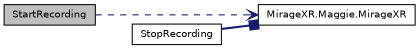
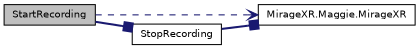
none -> (109, 24)
